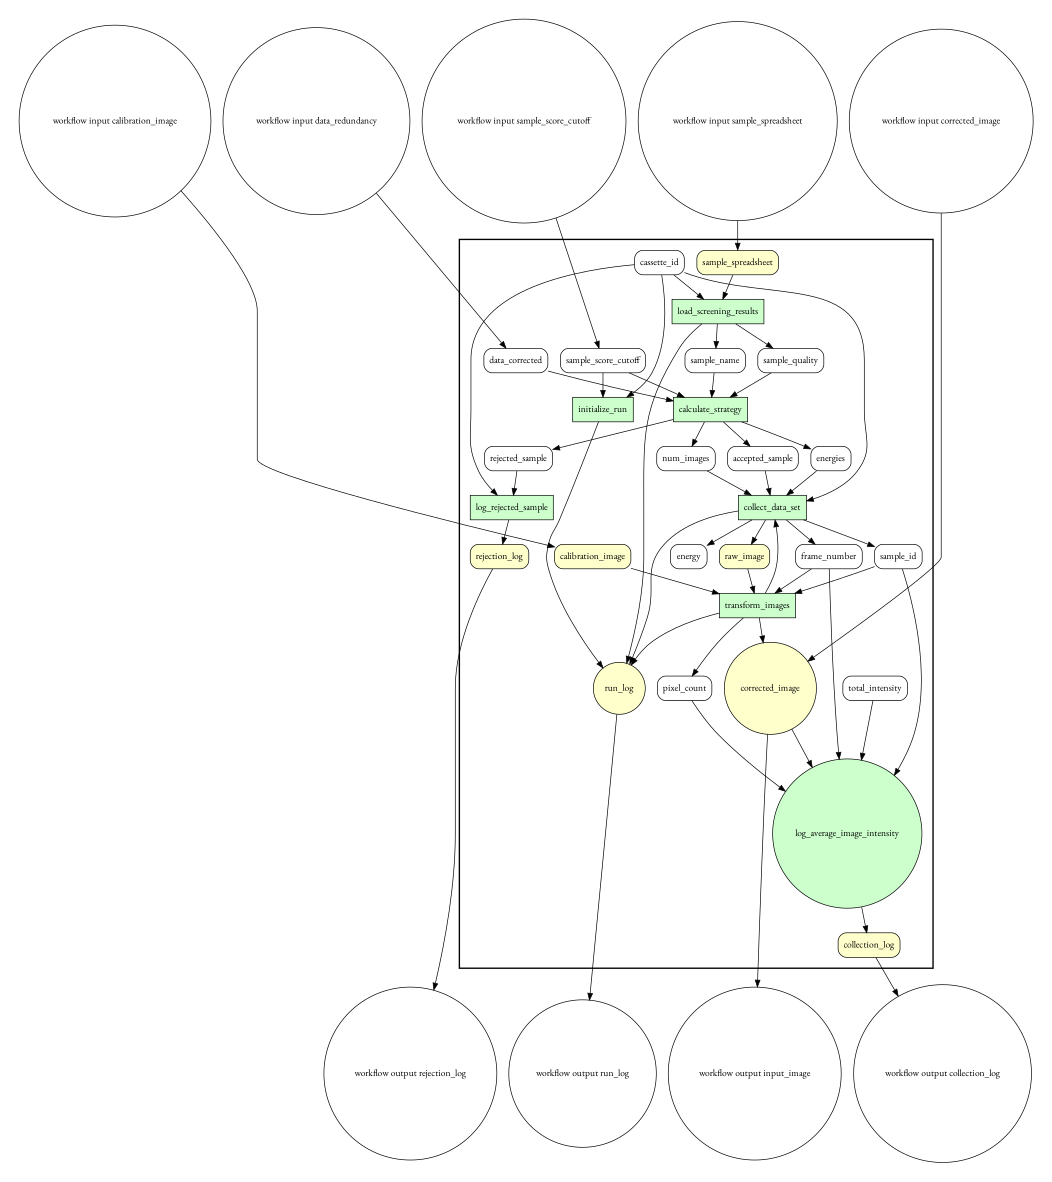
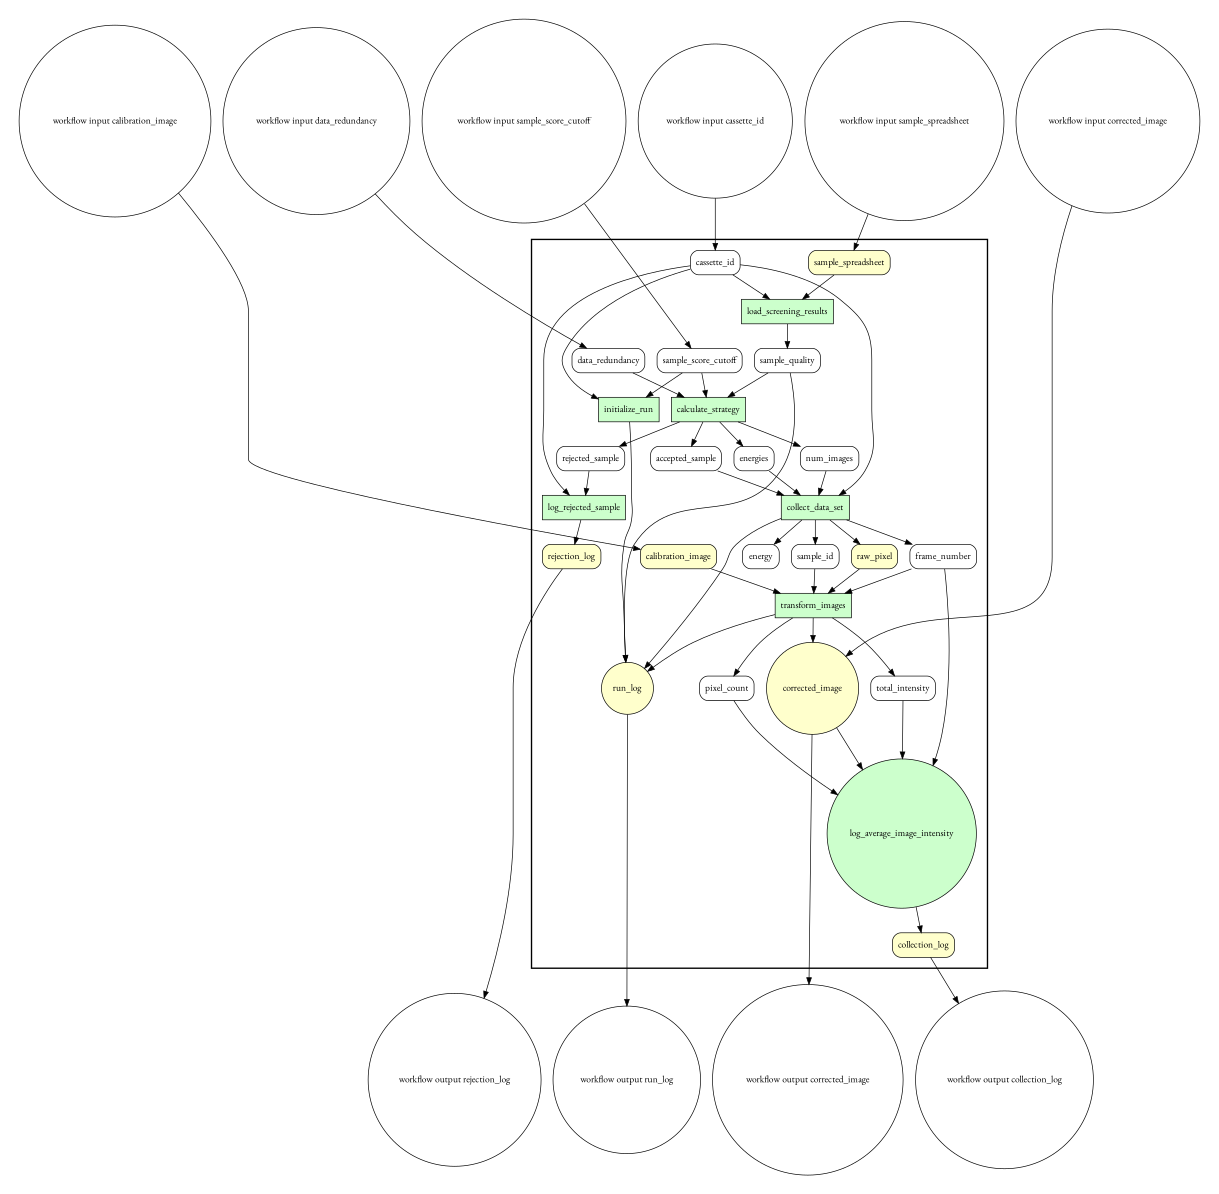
none -> (715, 121)
(516, 361) -> (608, 361)
(715, 361) -> none
(644, 483) -> (701, 508)
(745, 557) -> (875, 557)
(777, 561) -> (861, 639)
(921, 670) -> none
(755, 1074) -> (808, 1080)
